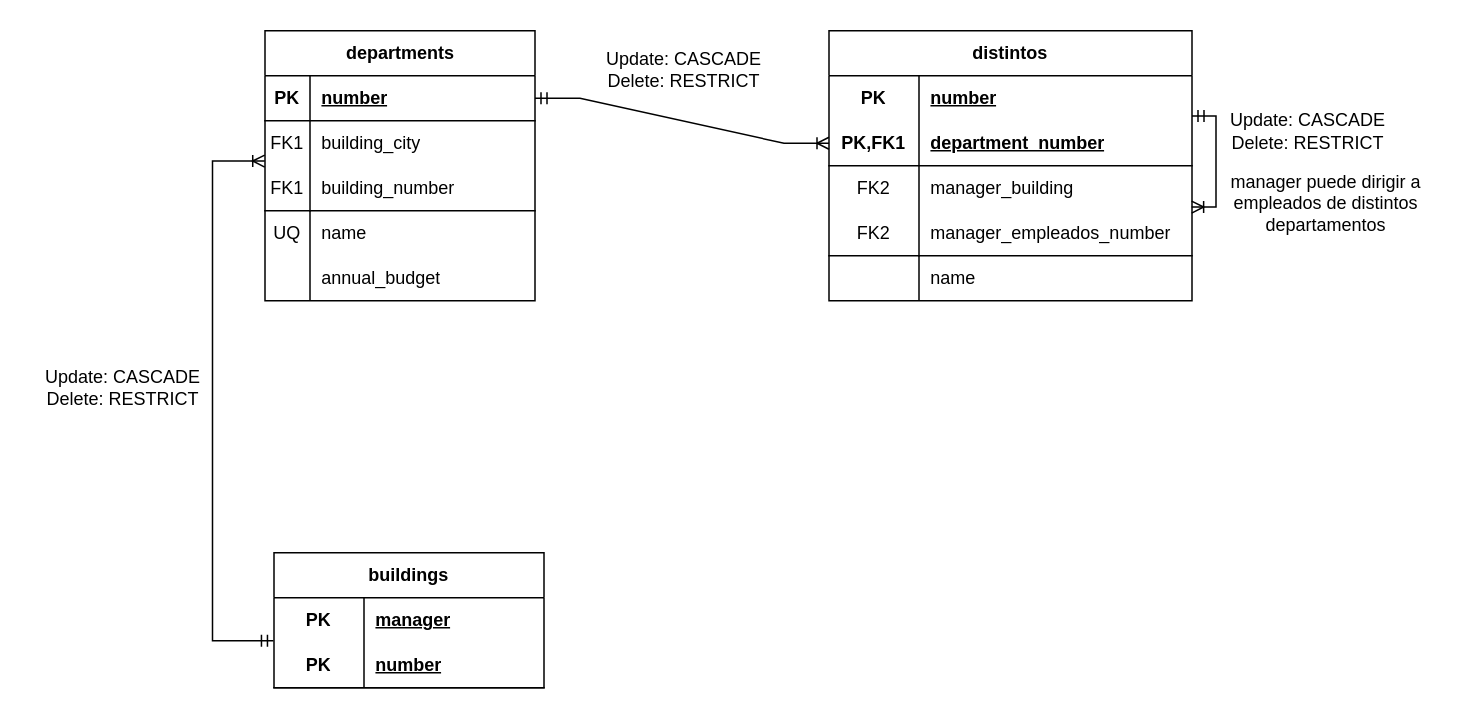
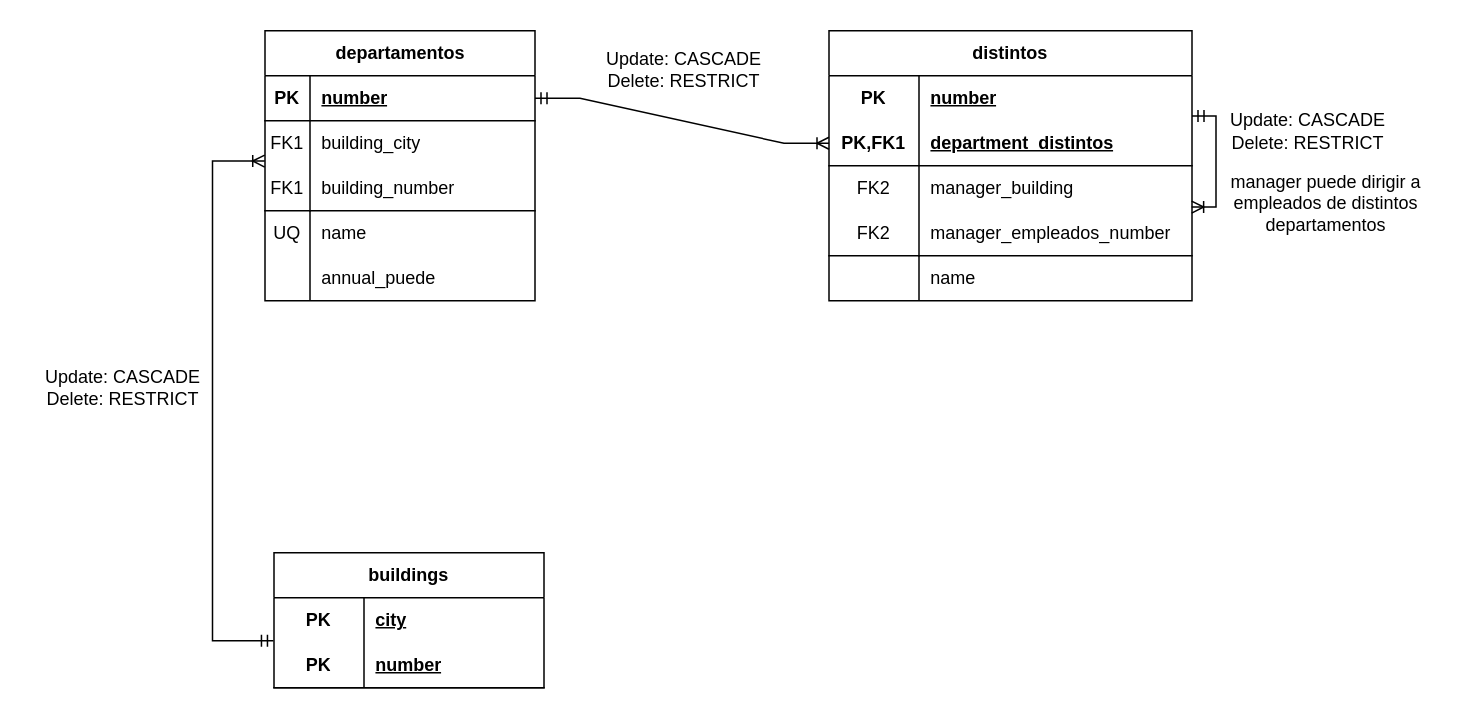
(401, 53) -> (401, 53)
(1016, 143) -> (1027, 143)
(385, 278) -> (380, 278)
(411, 620) -> (394, 620)
